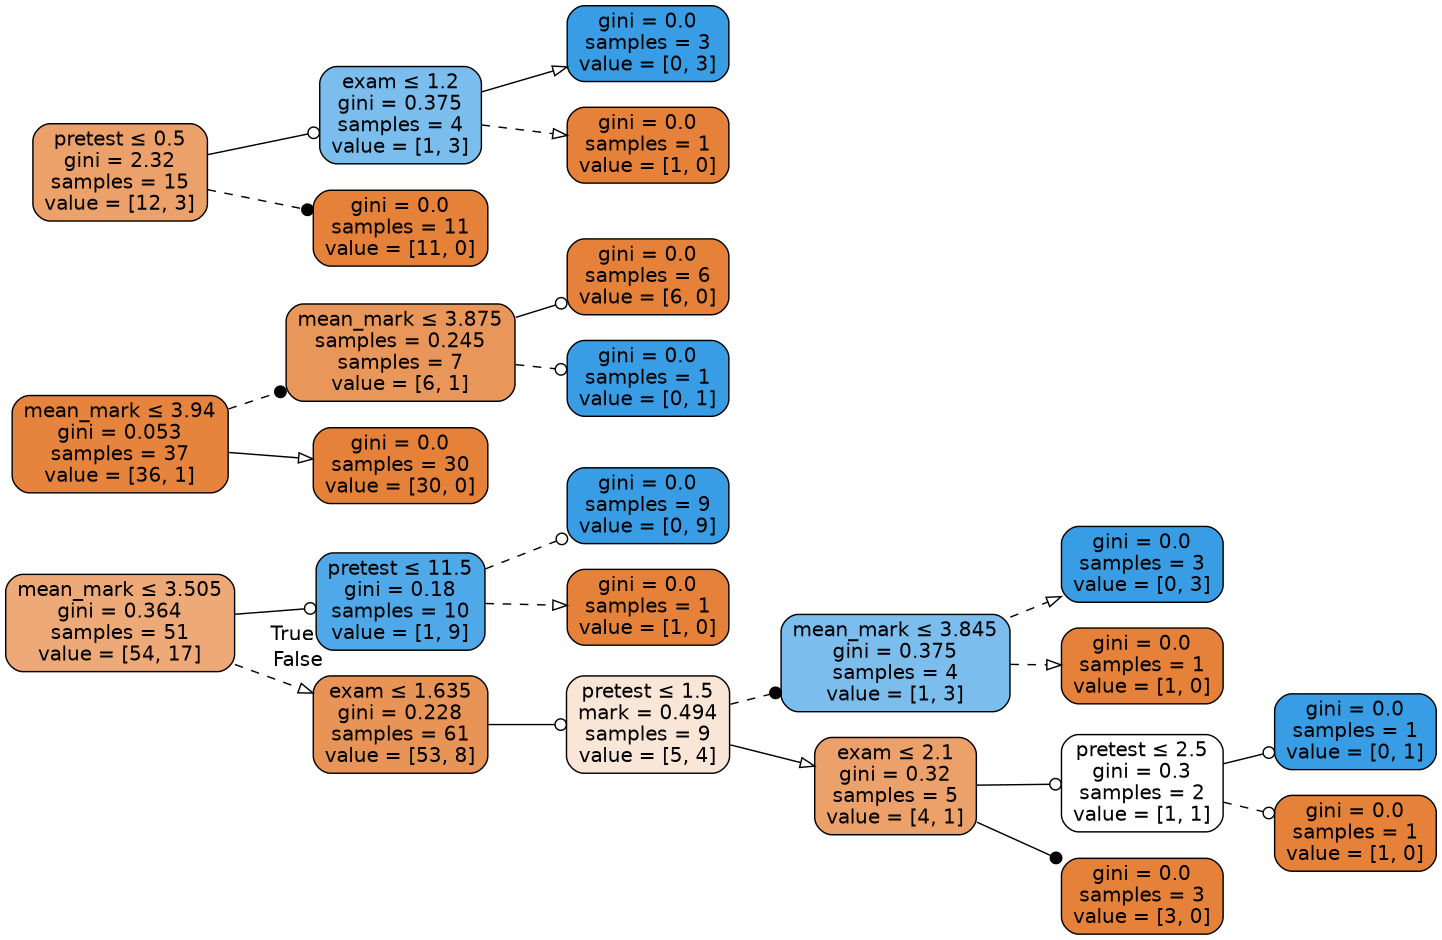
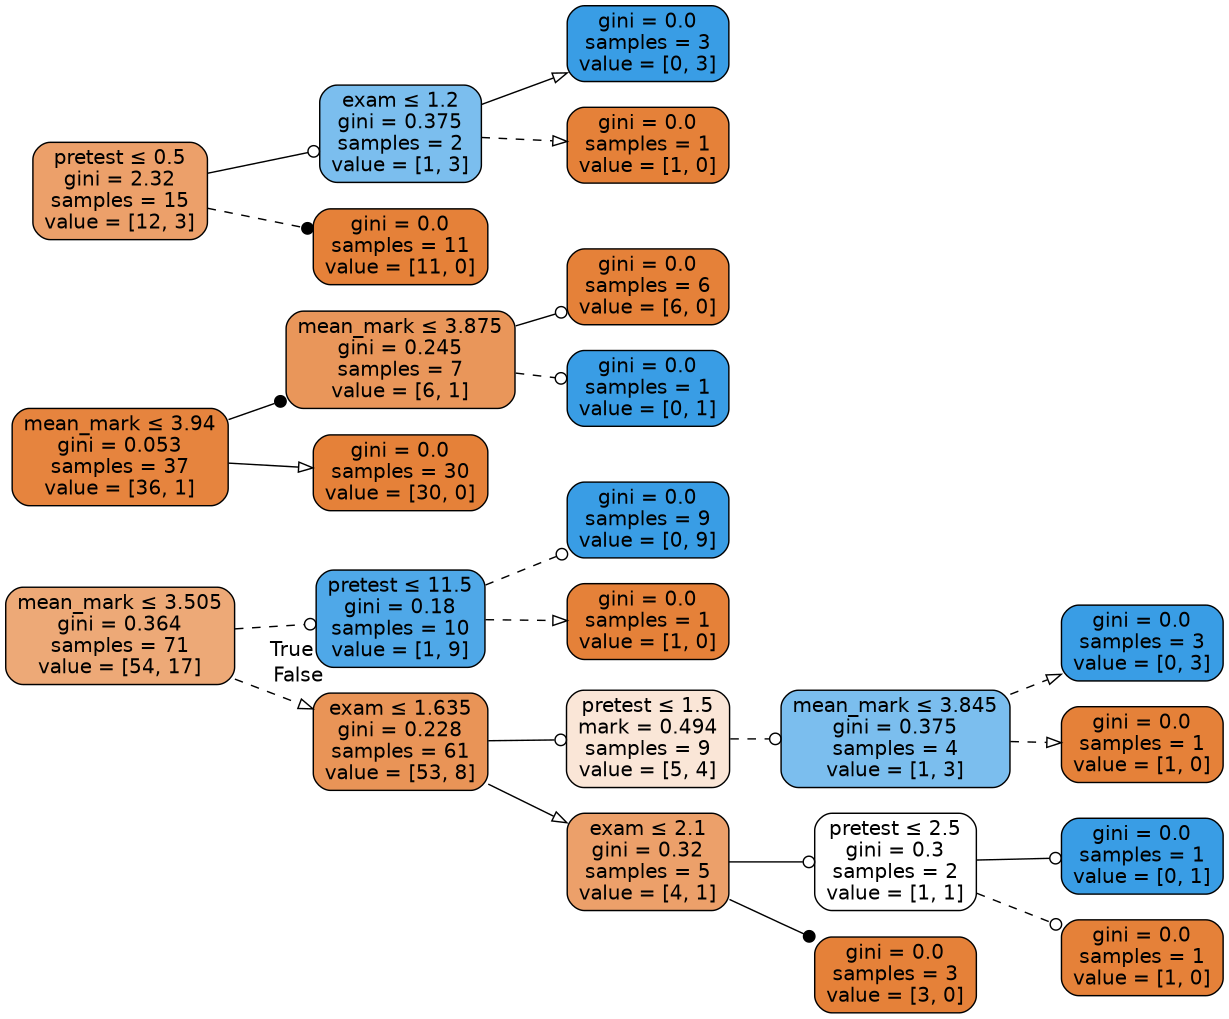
(401, 125) -> (401, 144)
(401, 341) -> (401, 348)
(252, 401) -> (252, 411)
(270, 612) -> (270, 627)
(120, 633) -> (120, 646)
(750, 699) -> (750, 739)
(765, 754) -> (521, 800)
